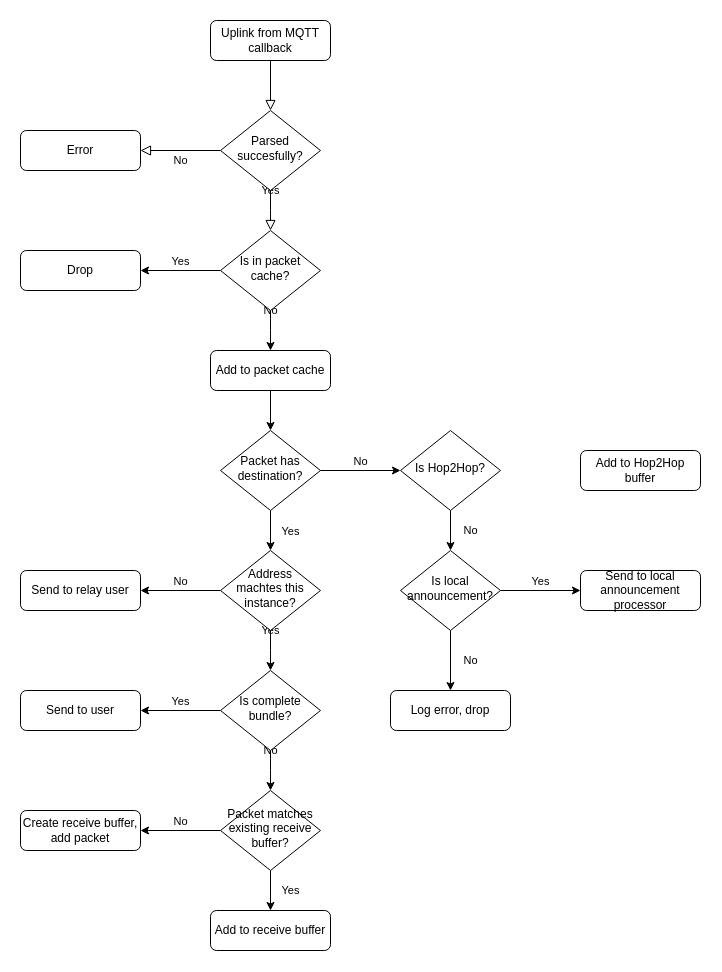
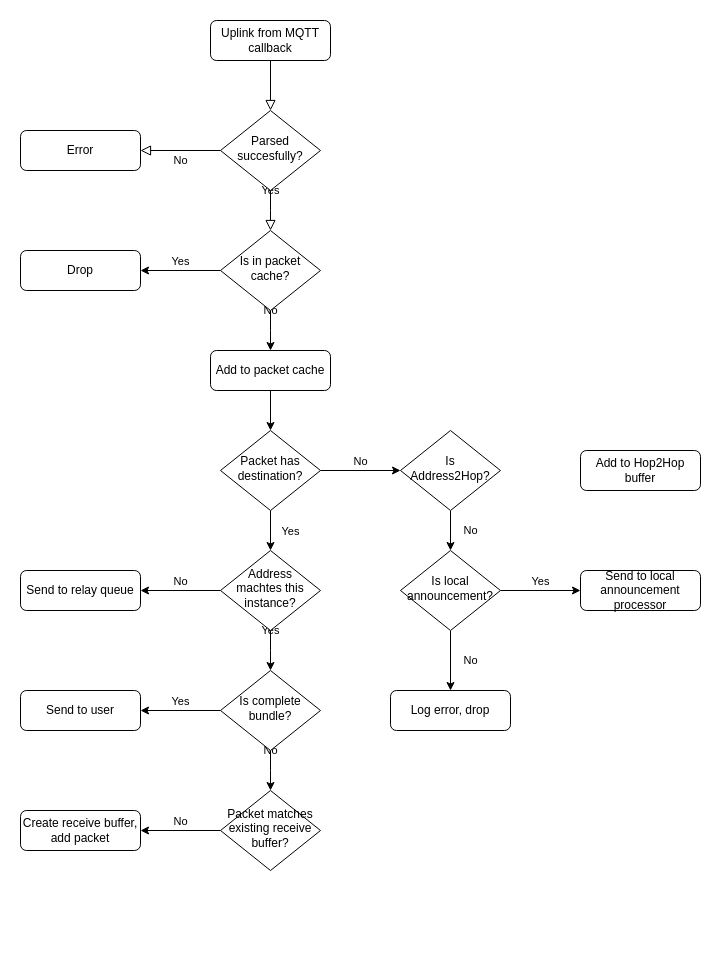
(451, 469) -> (451, 469)
(81, 591) -> (81, 591)
(271, 887) -> none
(271, 931) -> none
